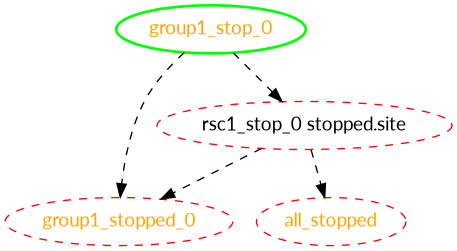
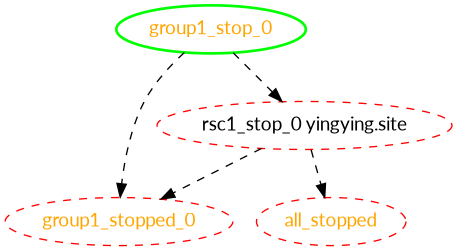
(305, 125) -> (305, 125)
